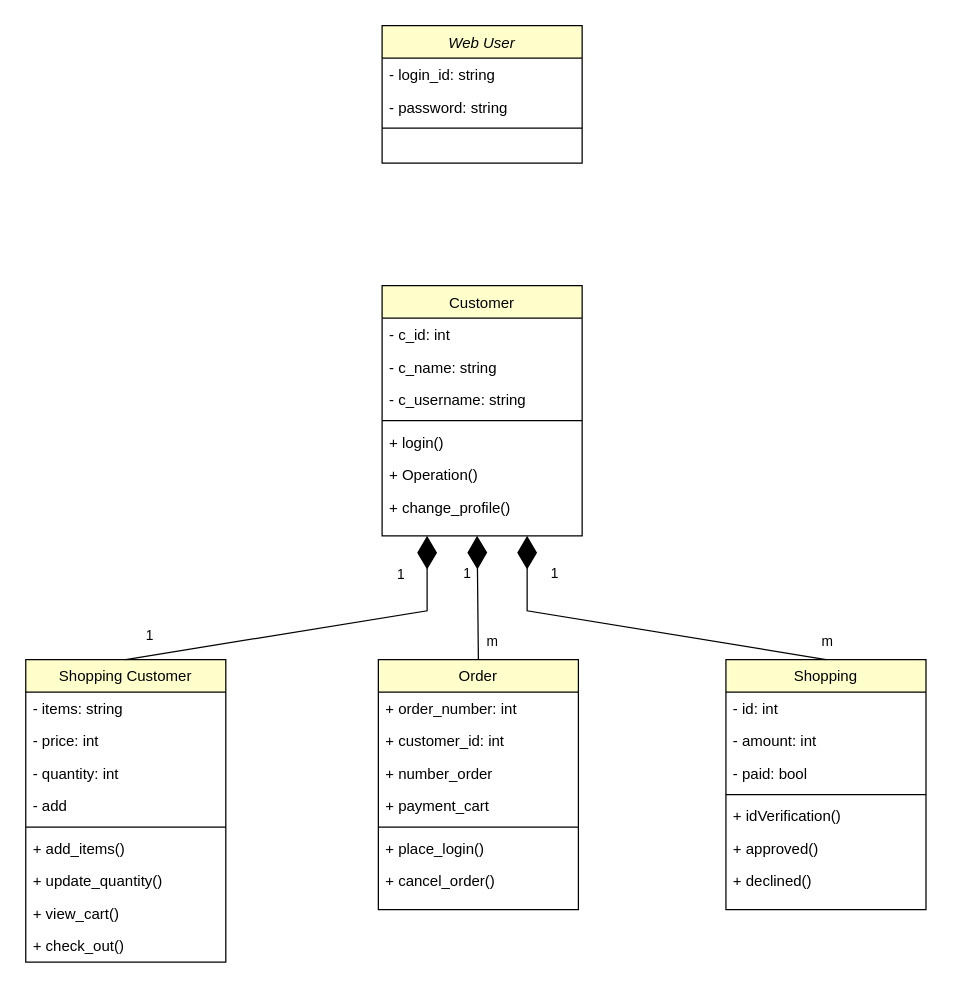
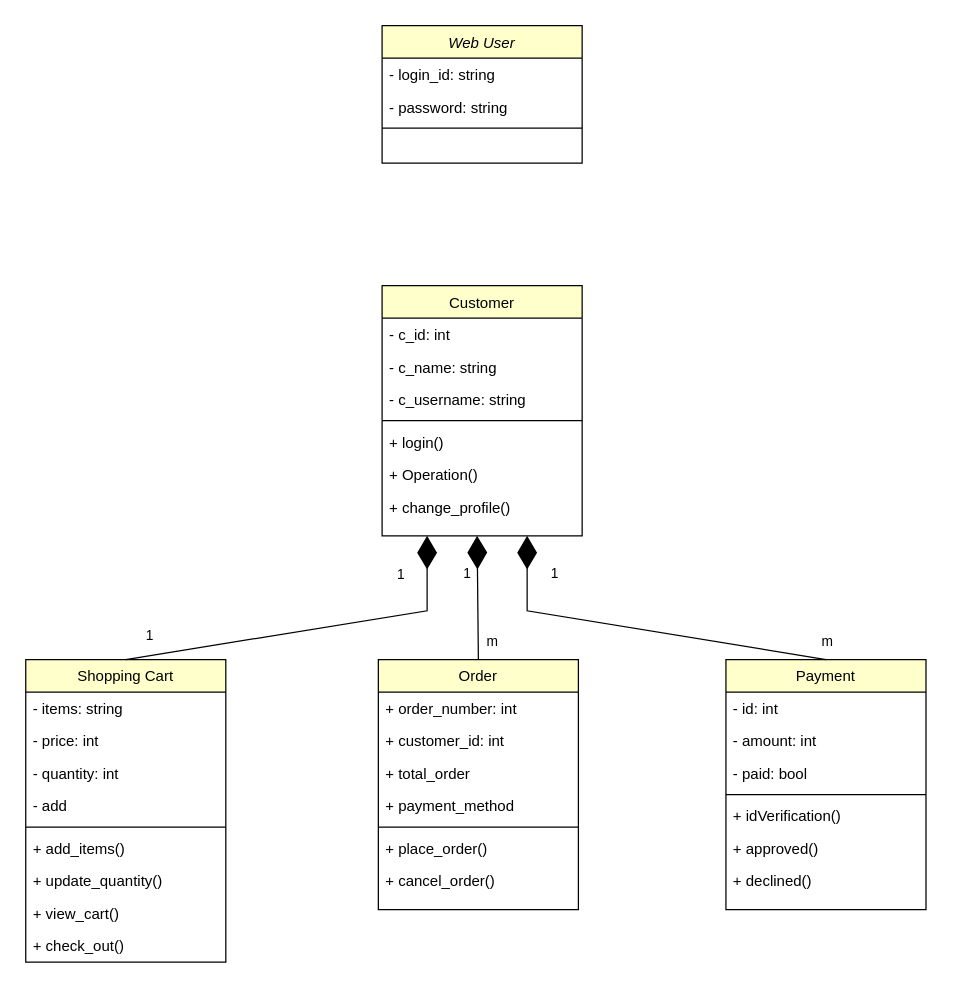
(125, 676) -> (125, 676)
(825, 676) -> (825, 676)
(442, 774) -> (436, 774)
(442, 806) -> (450, 806)
(440, 849) -> (444, 849)
